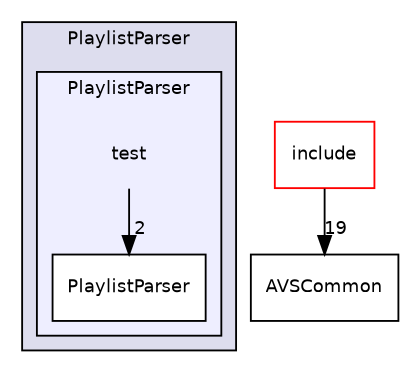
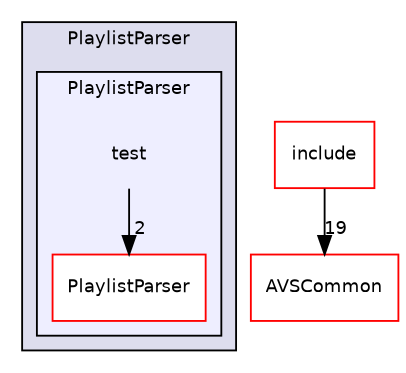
(129, 288) -> (129, 288)
(325, 288) -> (325, 288)
